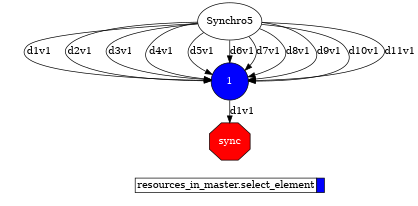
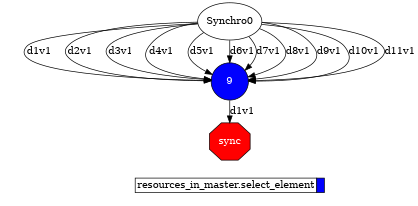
(230, 21) -> (230, 21)
(230, 81) -> (230, 81)
